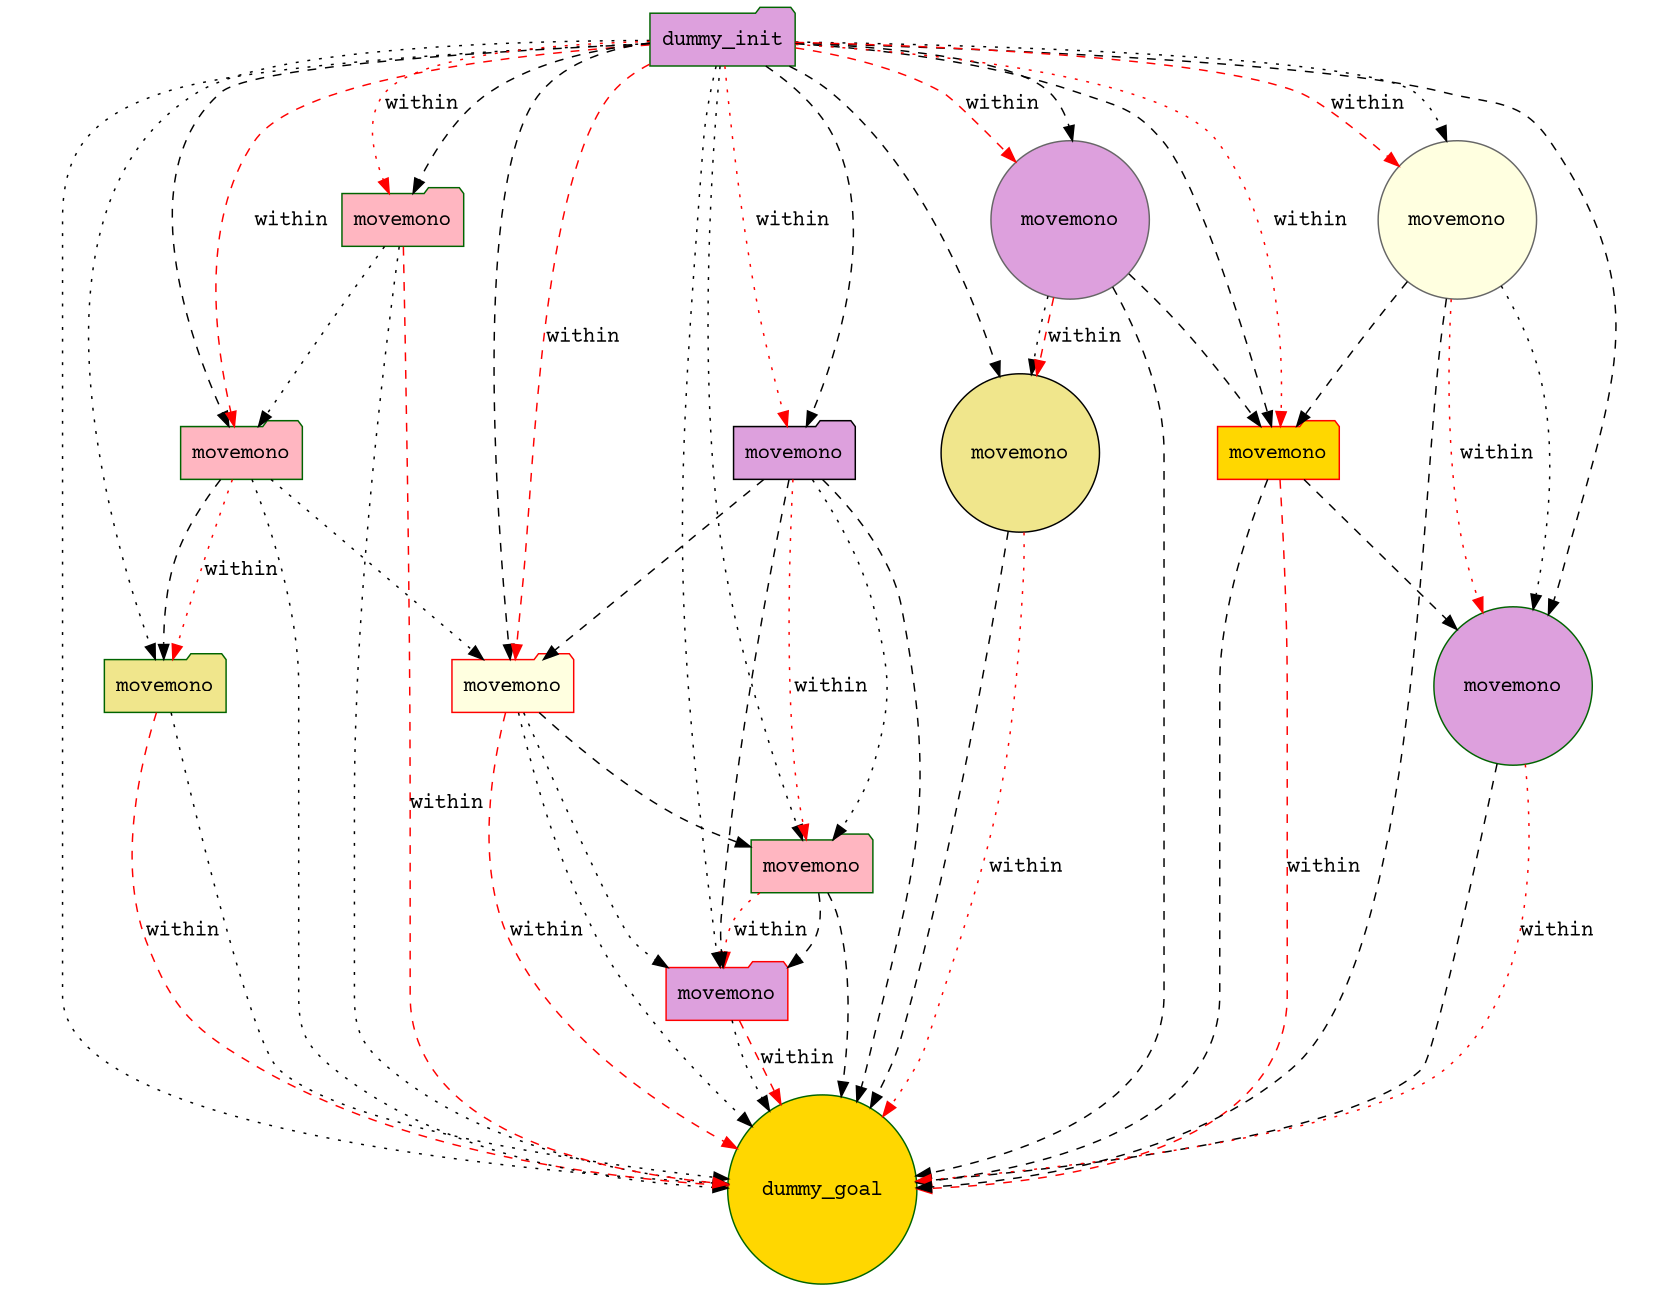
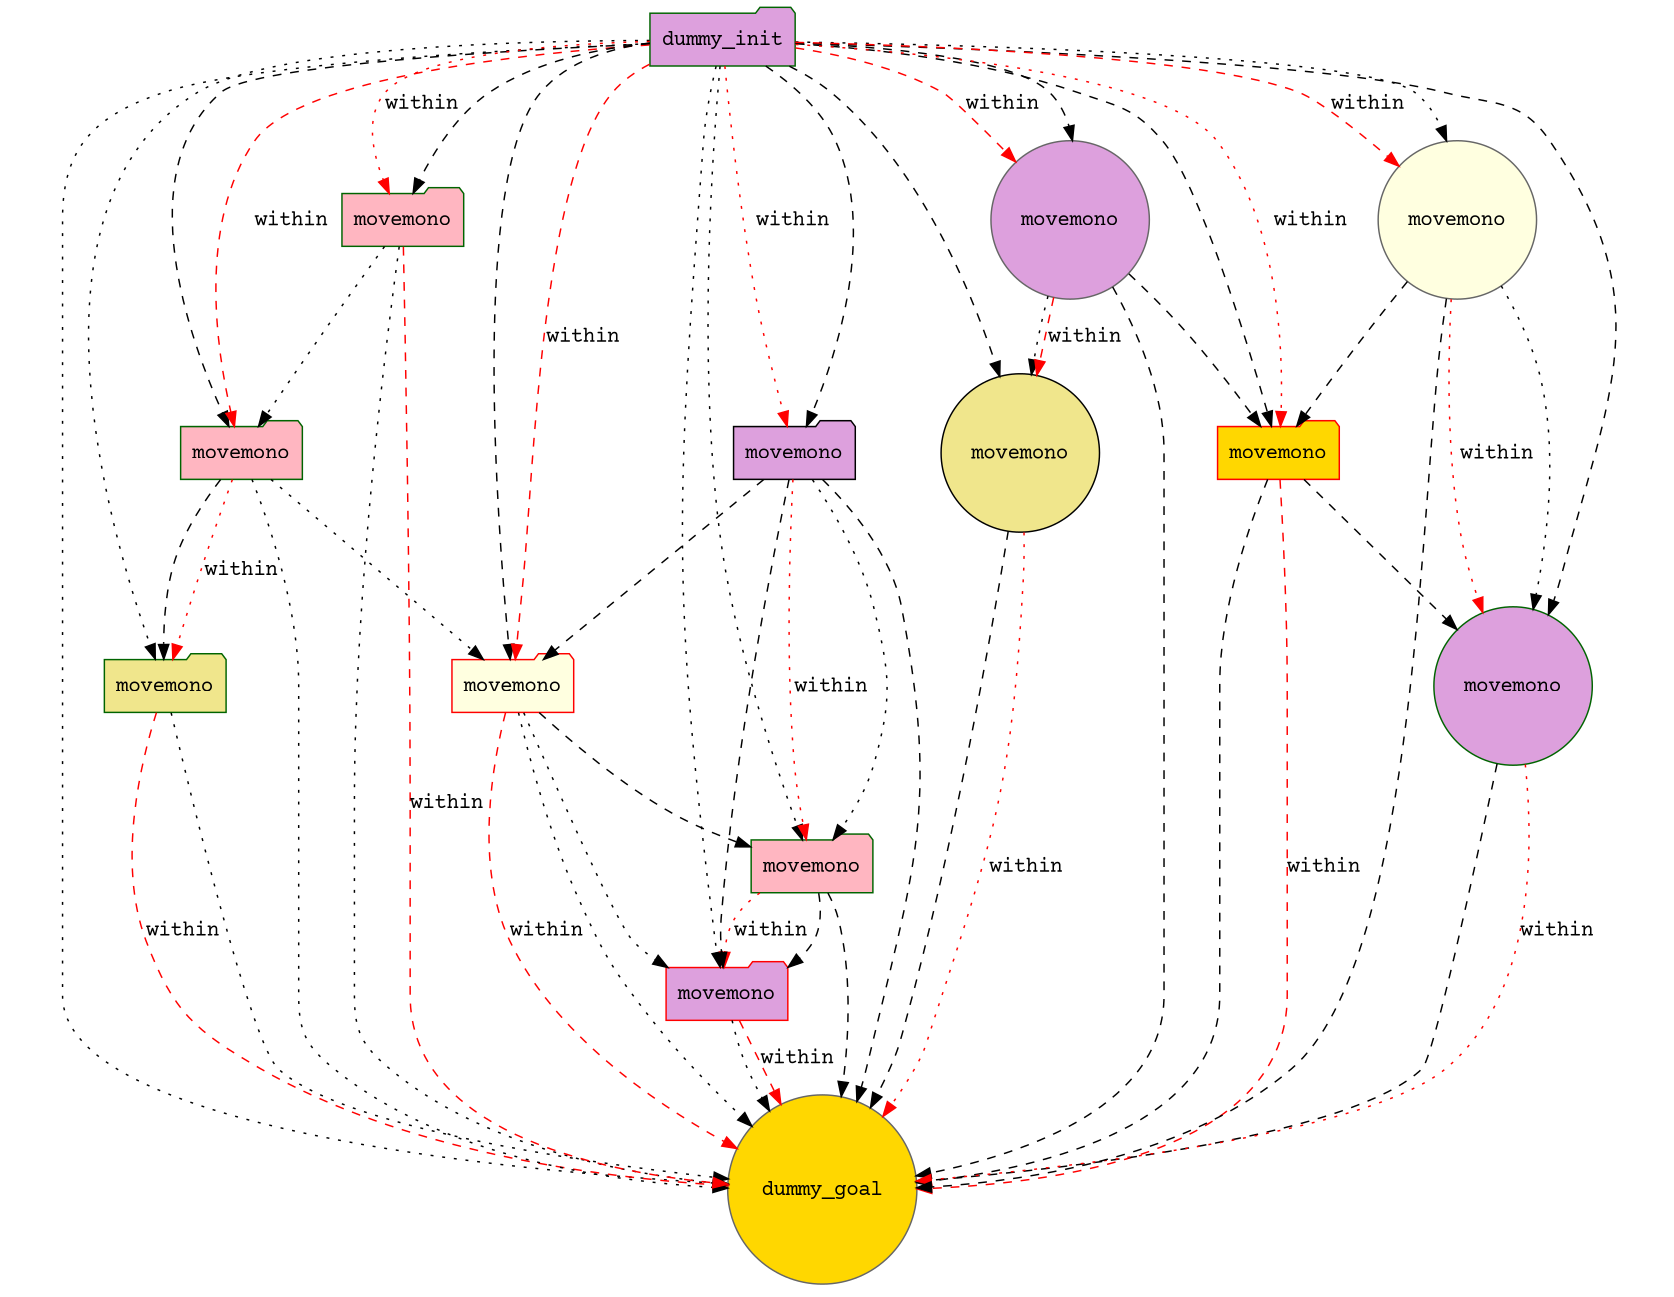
(822, 1189) -> (822, 1189)
